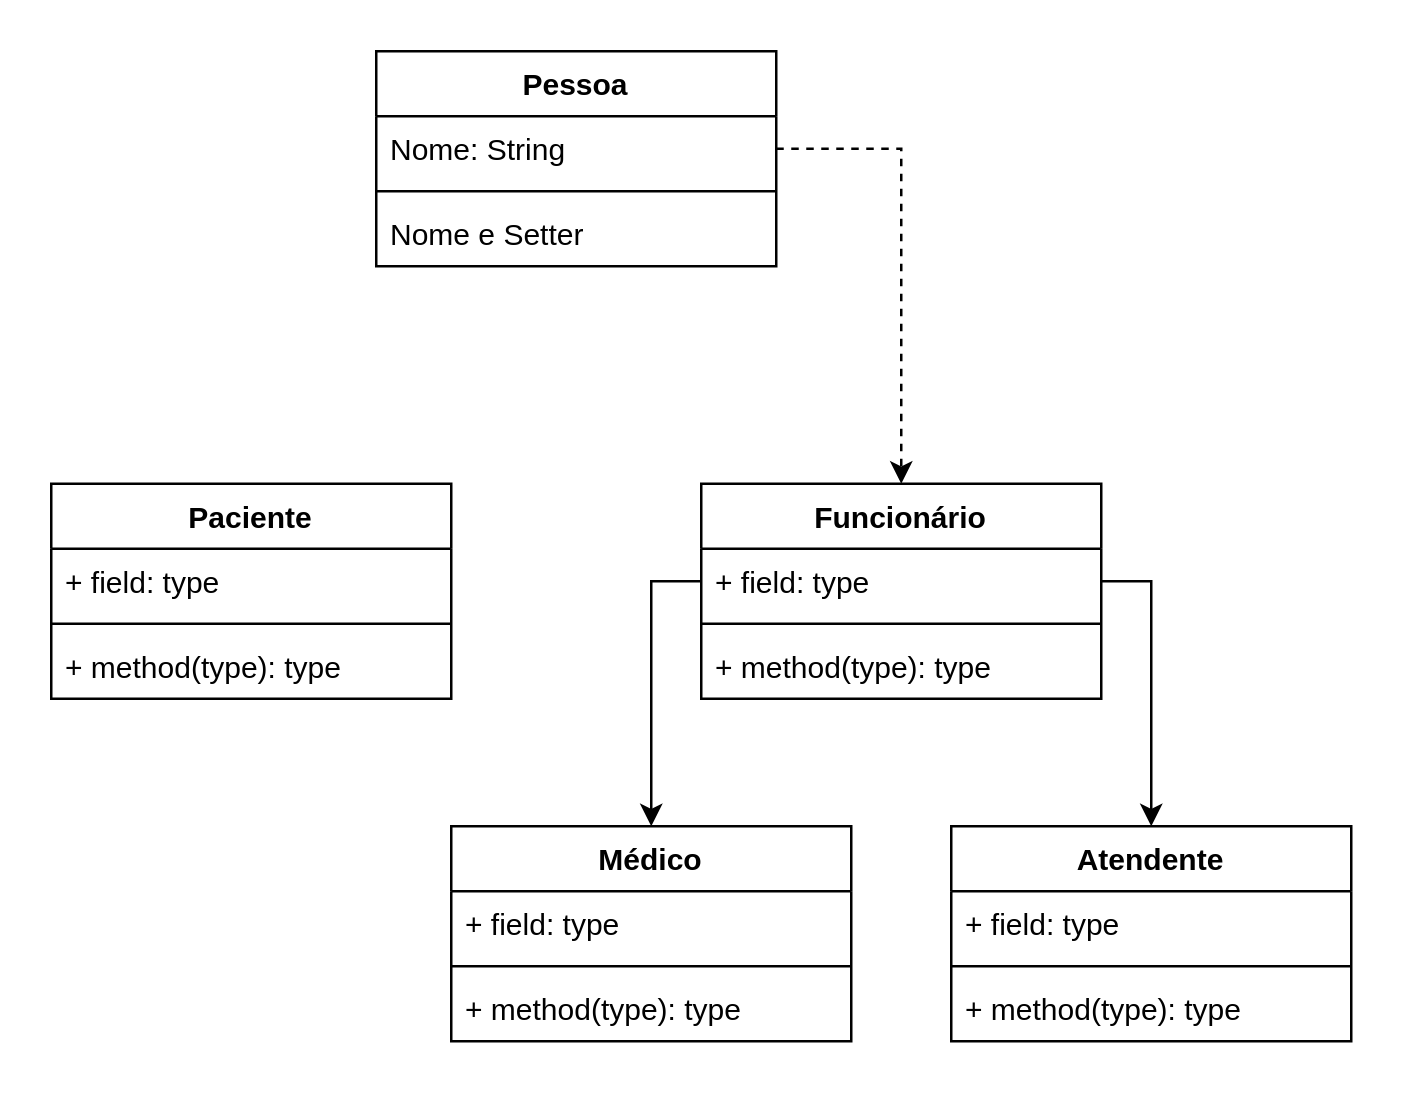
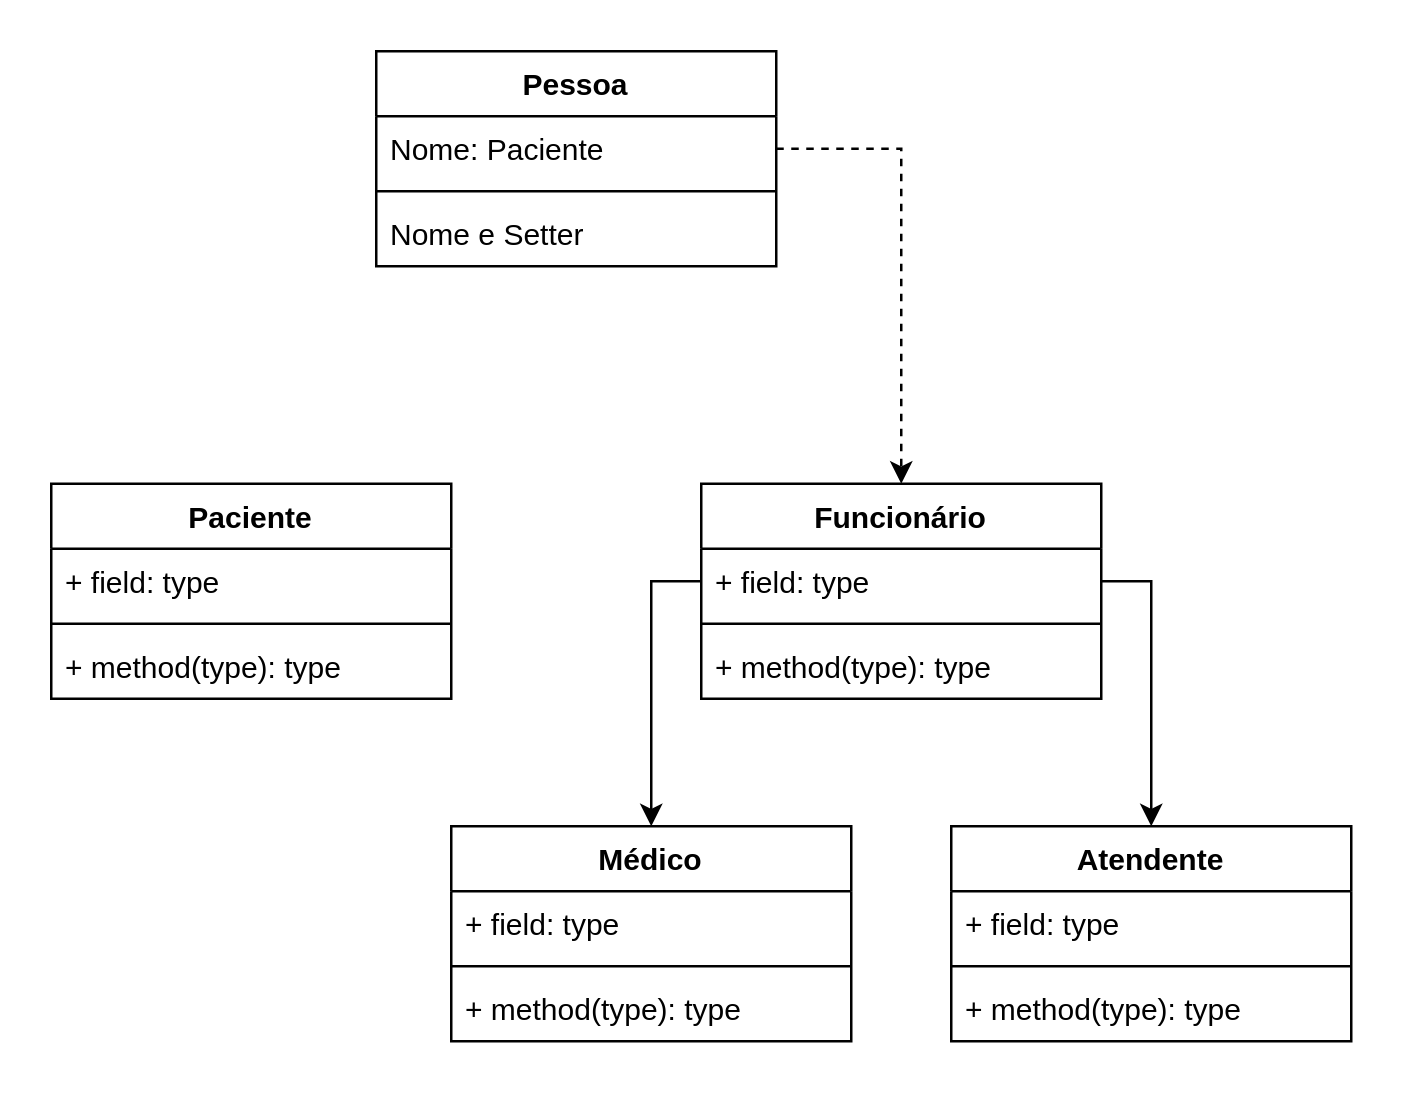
(479, 150) -> (496, 150)
